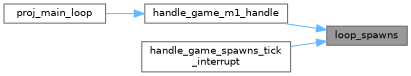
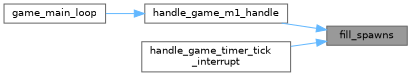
(55, 14) -> (55, 14)
(367, 36) -> (367, 36)
(216, 57) -> (216, 57)
